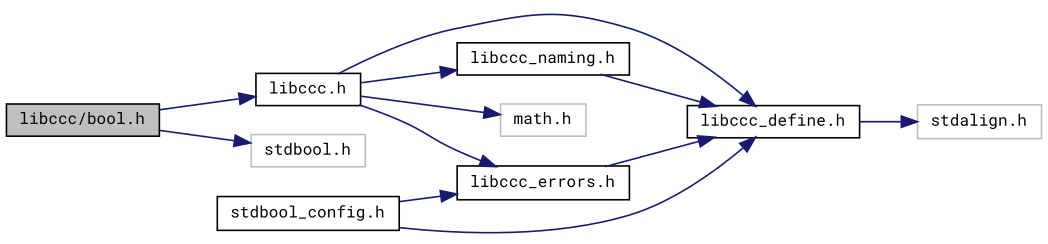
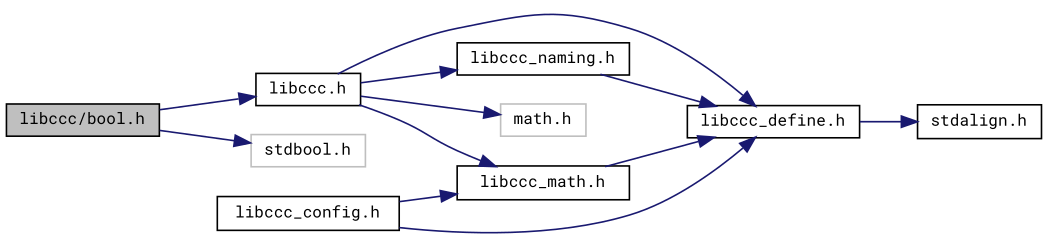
(980, 122) -> (980, 122)
(543, 183) -> (543, 183)
(308, 213) -> (308, 213)
